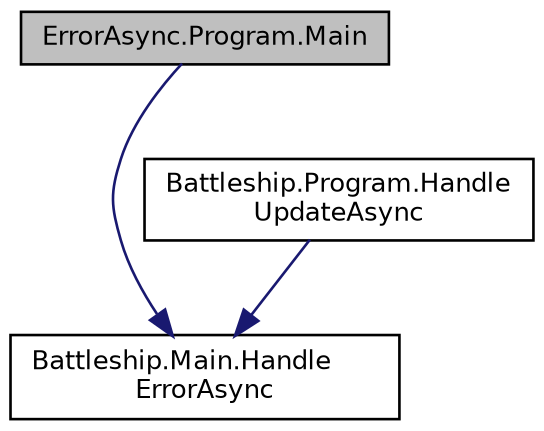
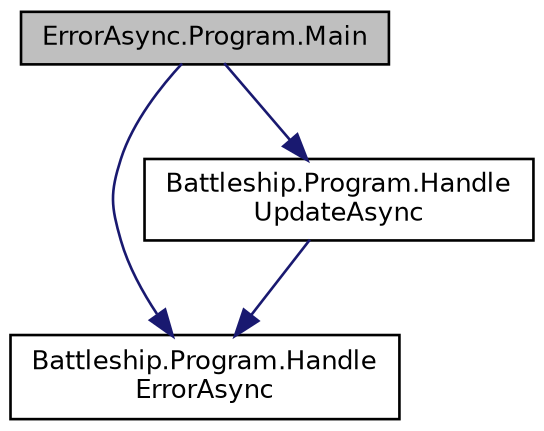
none -> (257, 102)
(205, 377) -> (205, 377)
